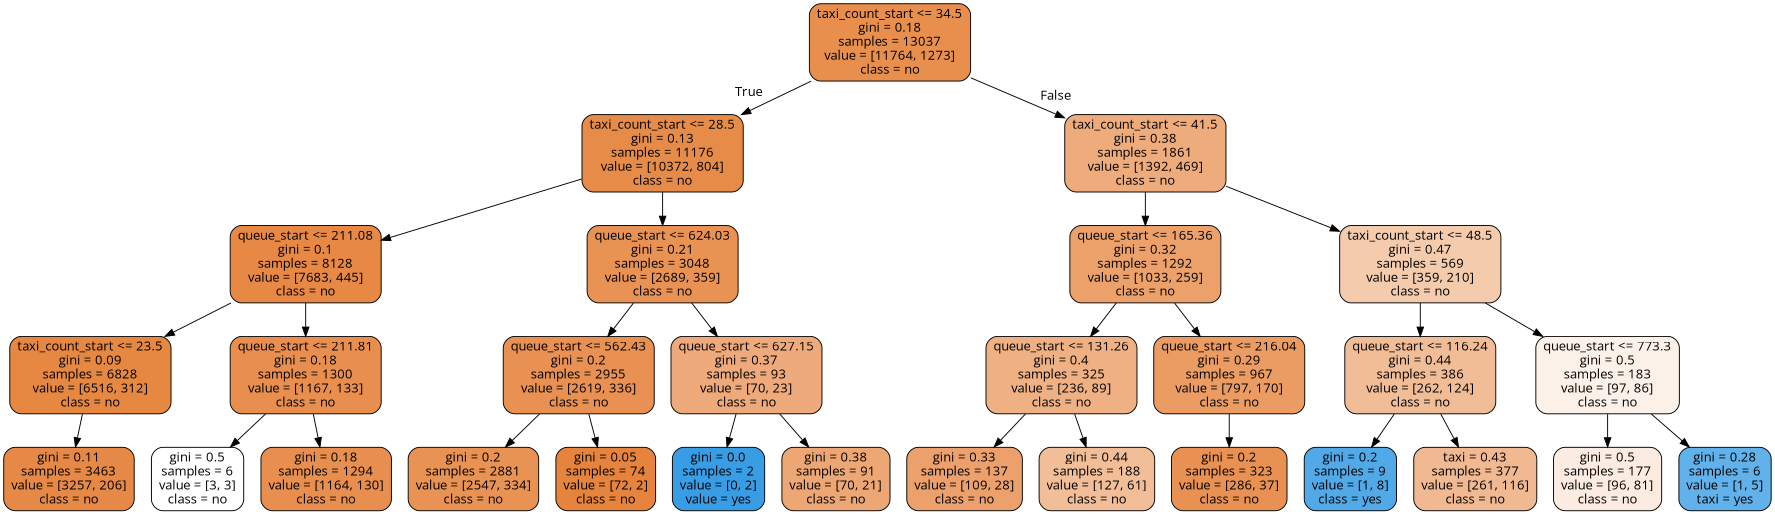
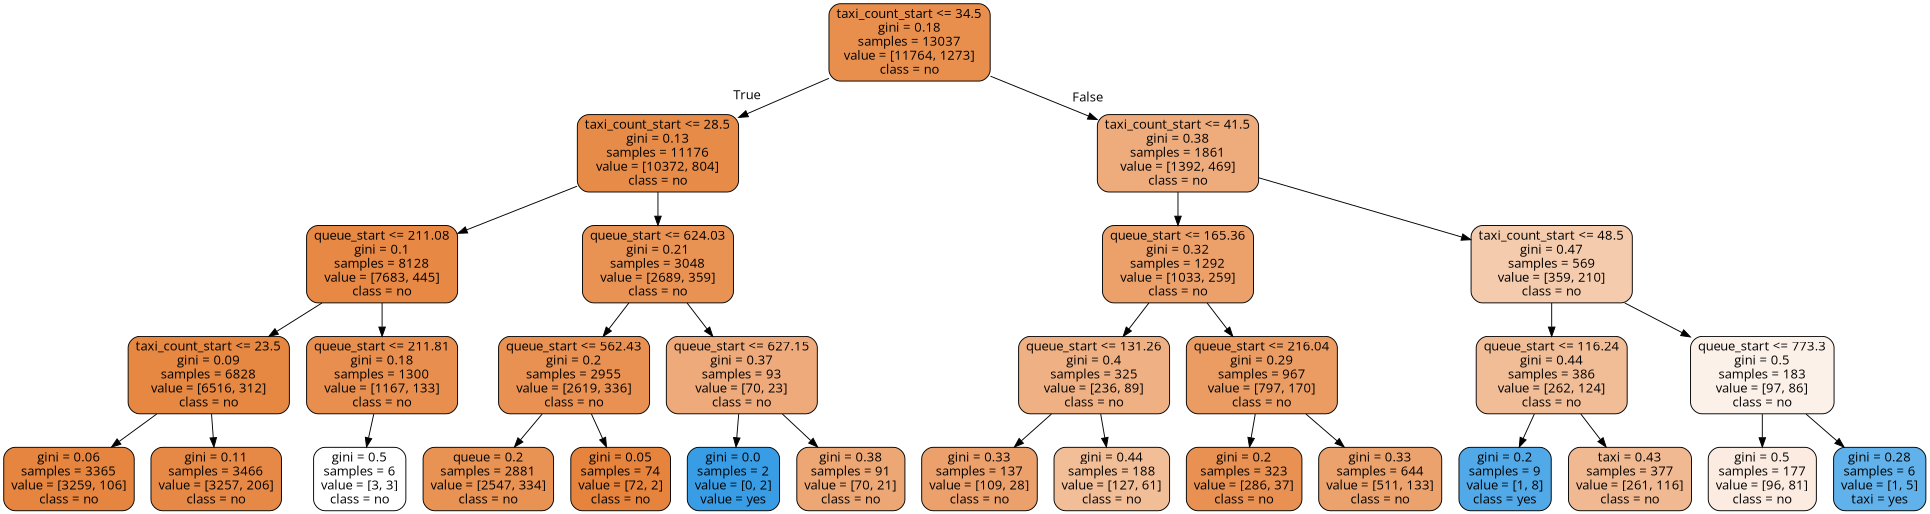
(69, 479) -> (216, 479)
none -> (69, 479)
(326, 479) -> none
(473, 479) -> (488, 479)
none -> (1380, 479)
